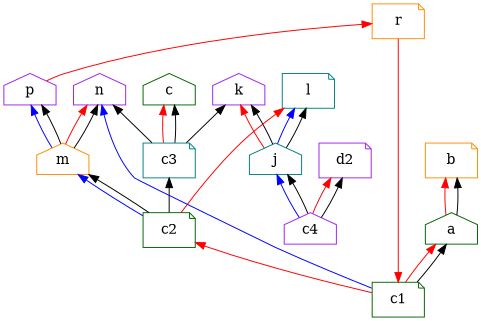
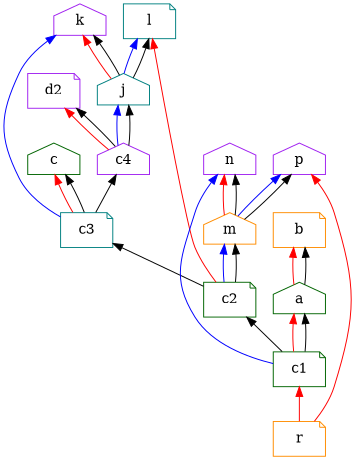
(202, 43) -> (351, 302)
(136, 127) -> (104, 198)
(202, 127) -> (4, 133)
(288, 271) -> (268, 338)
